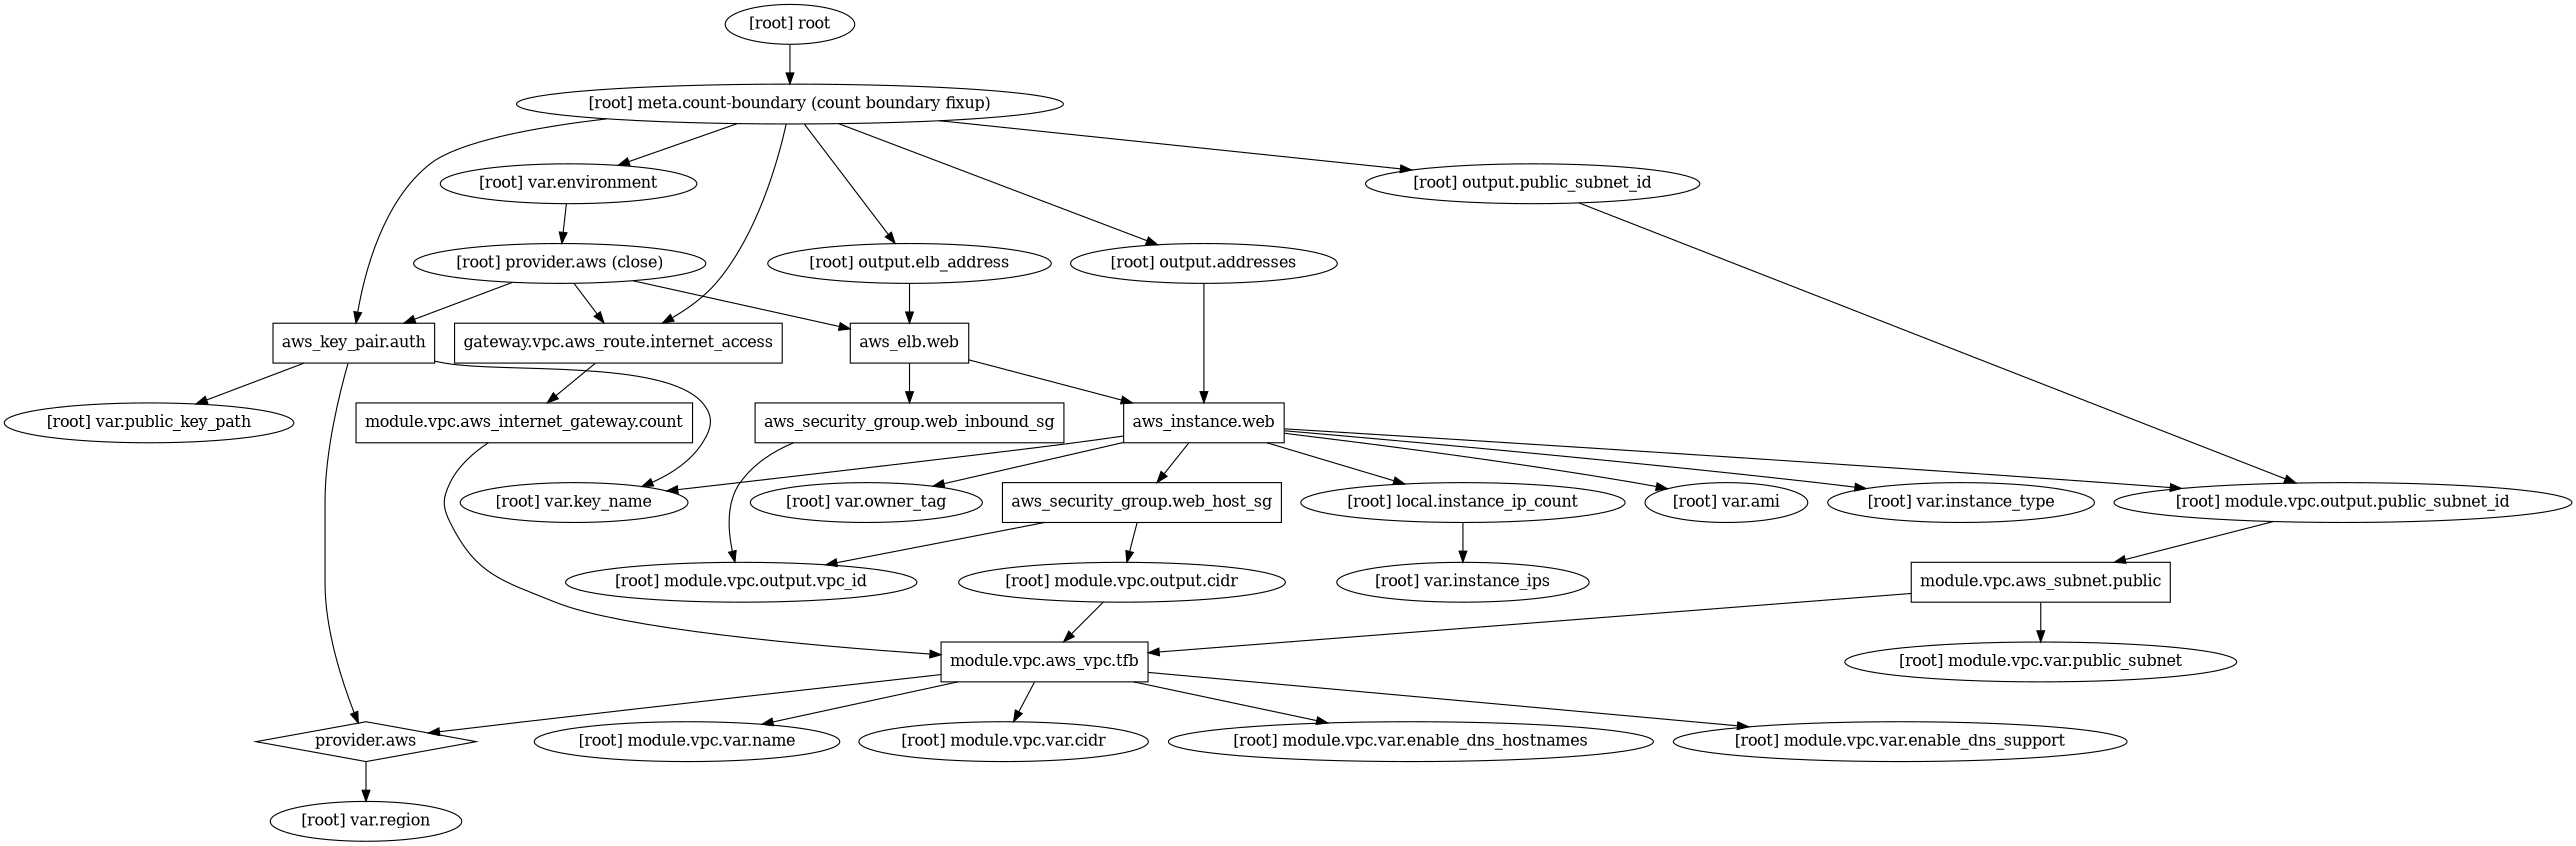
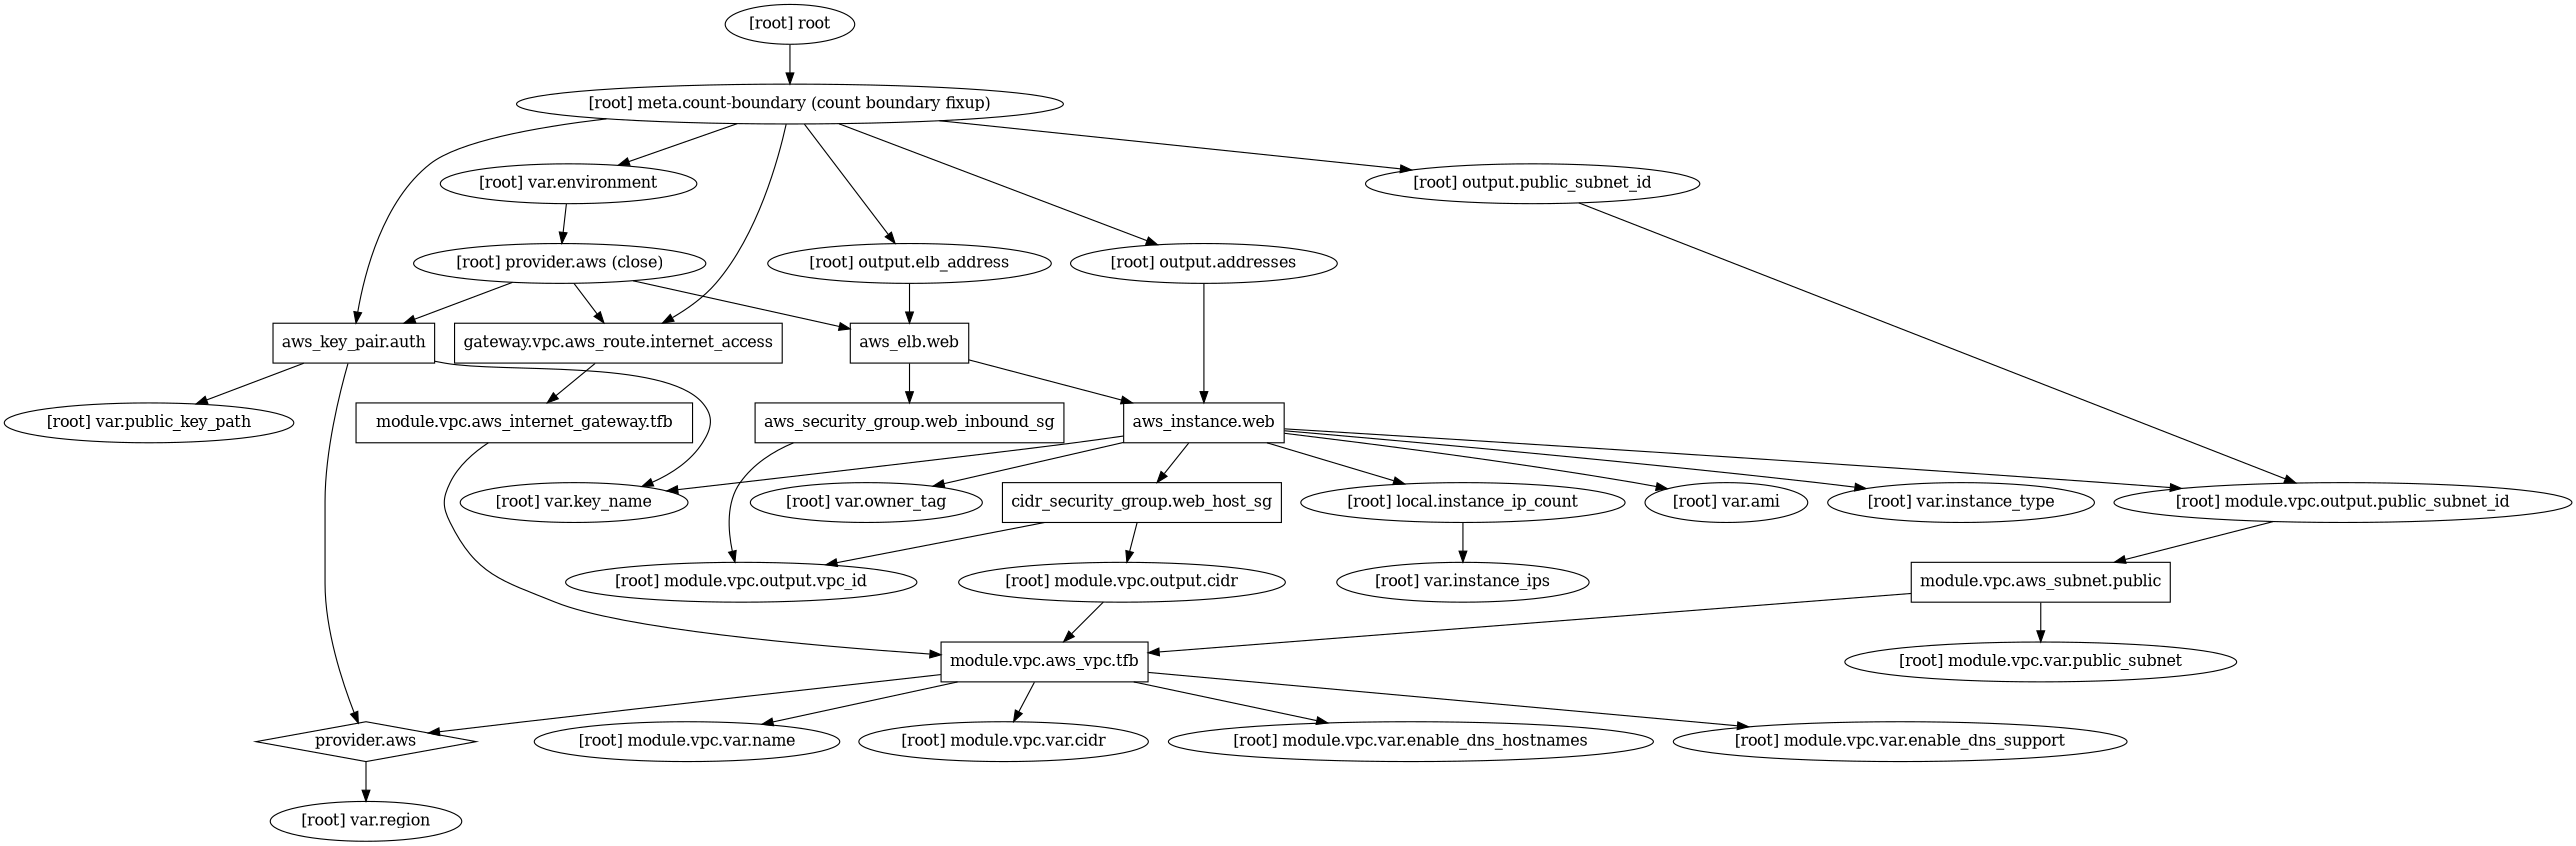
(524, 423) -> (524, 423)
(1142, 503) -> (1142, 503)
